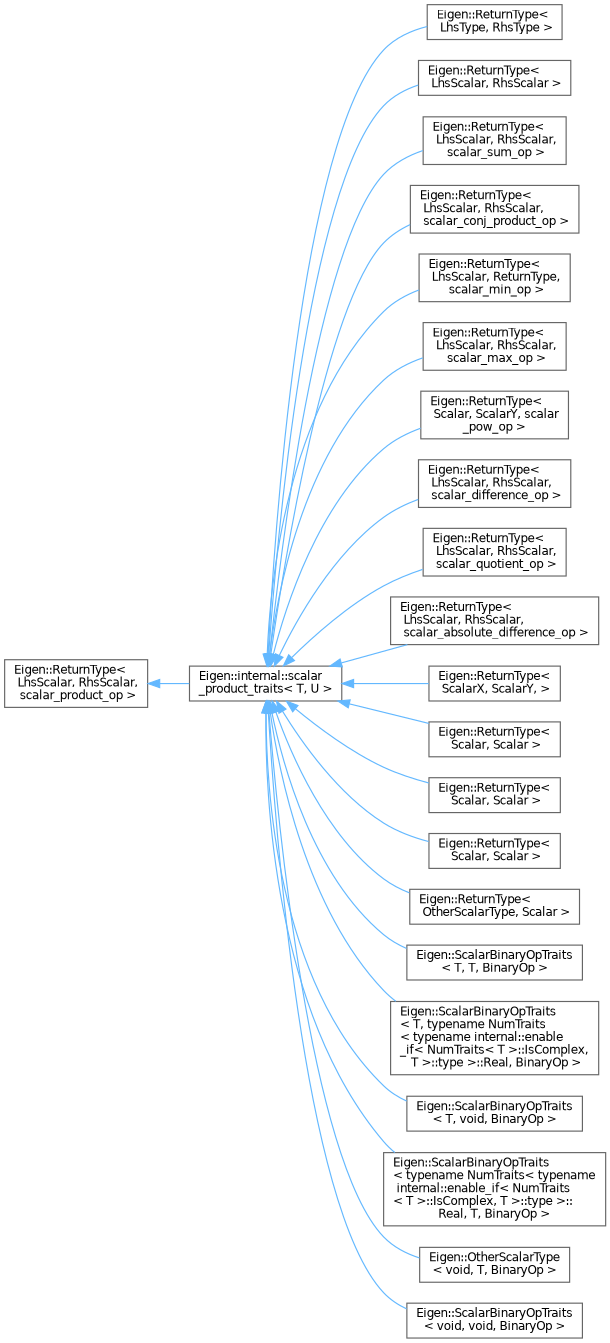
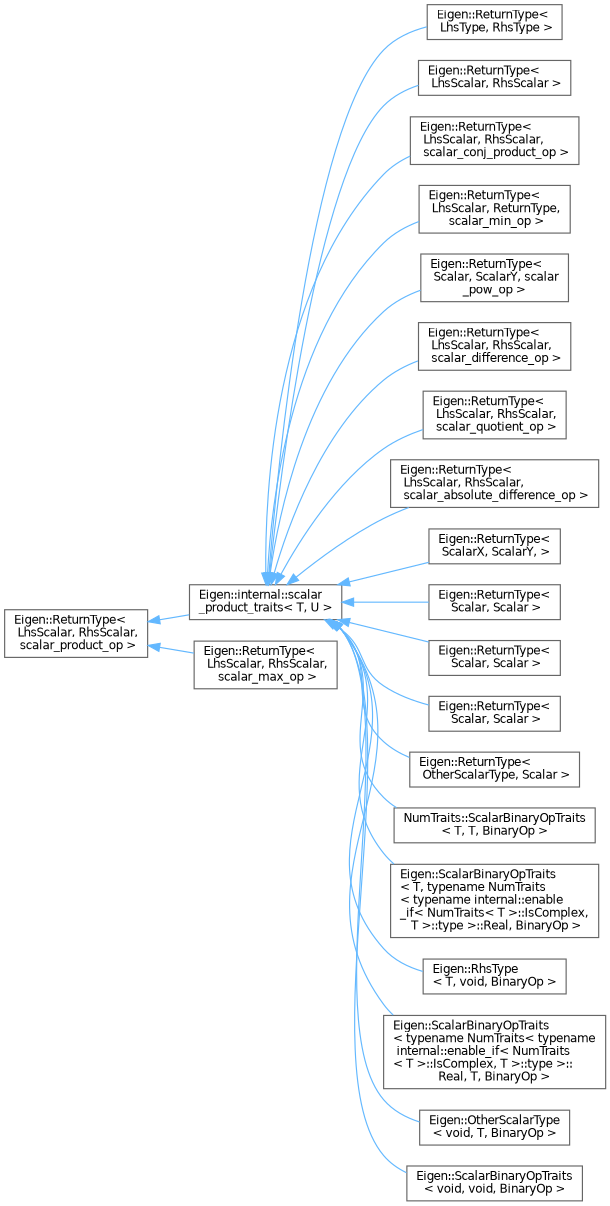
(495, 141) -> none
(313, 486) -> (177, 650)
(495, 963) -> (495, 825)
(495, 1114) -> (495, 977)
